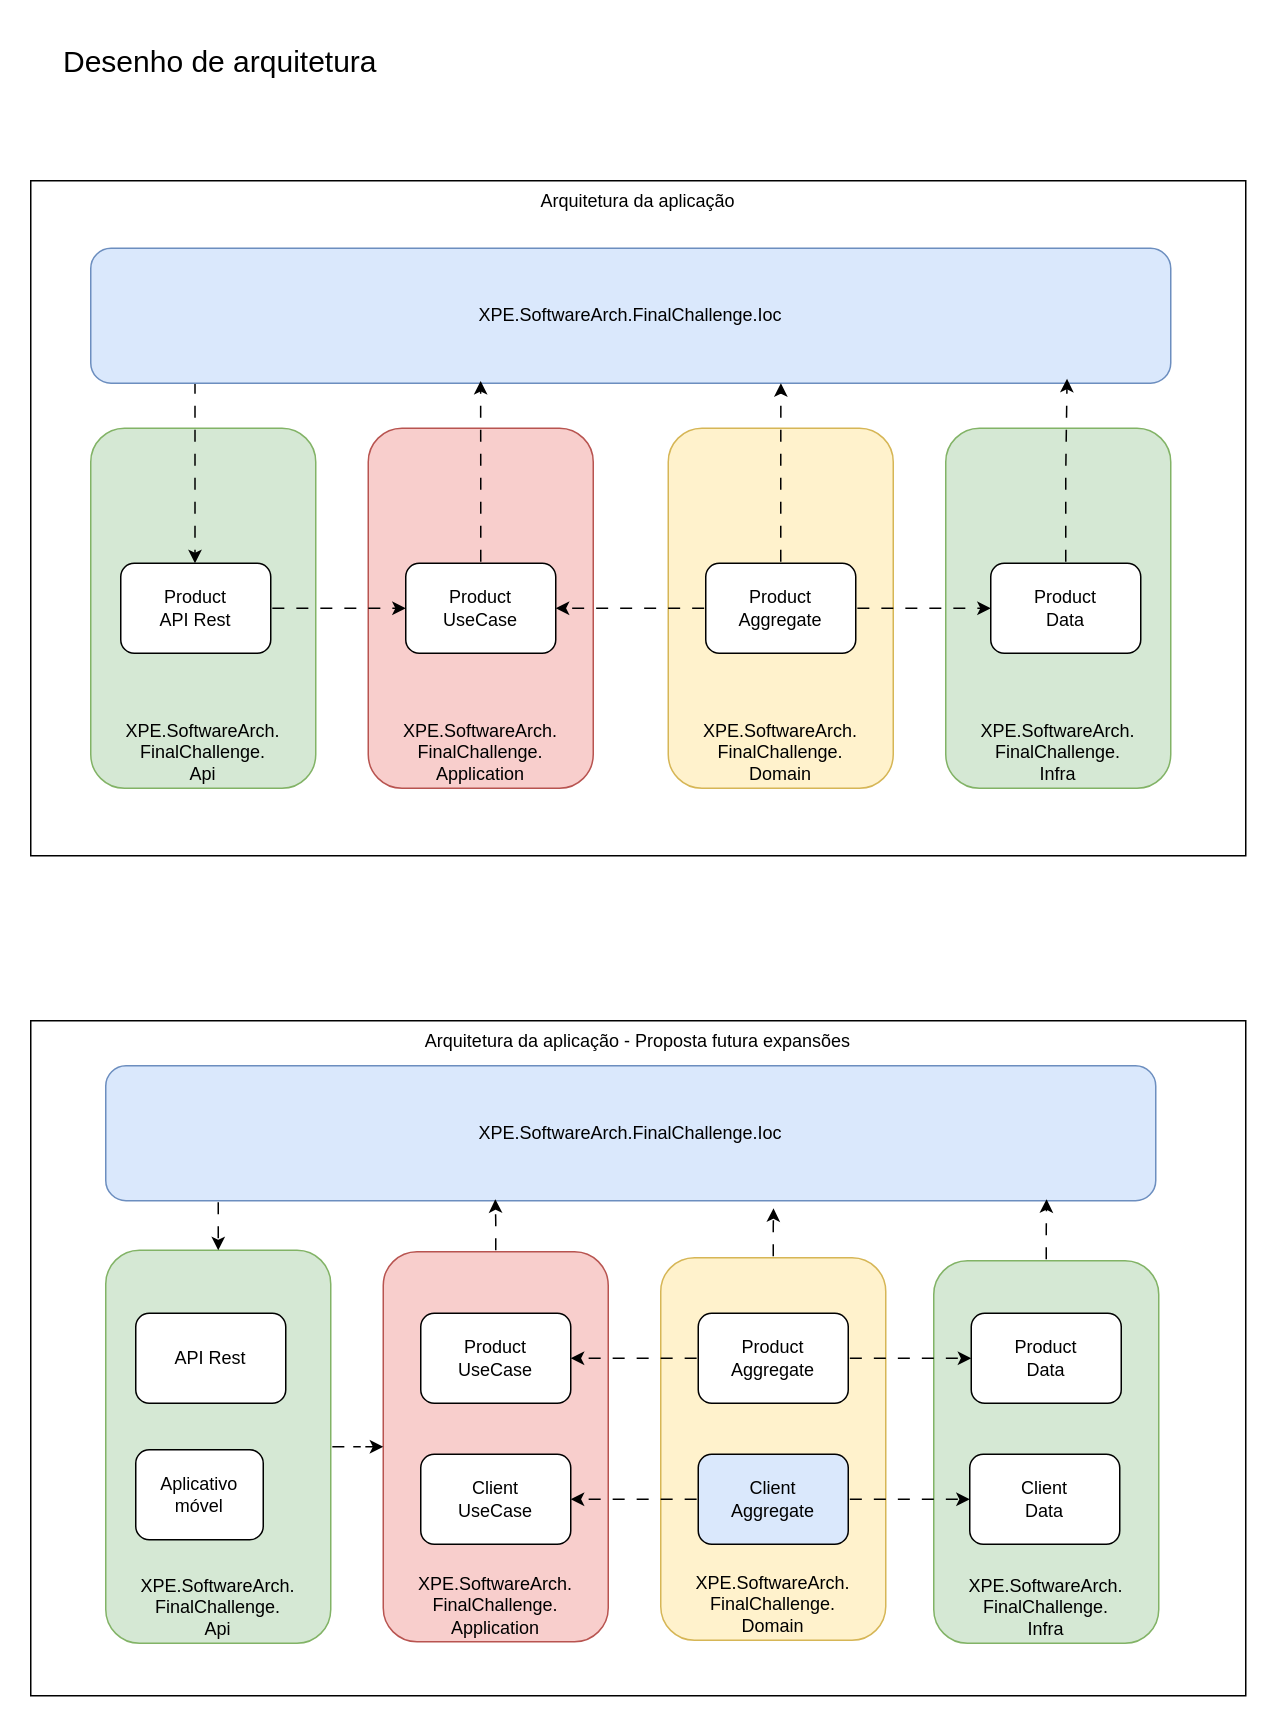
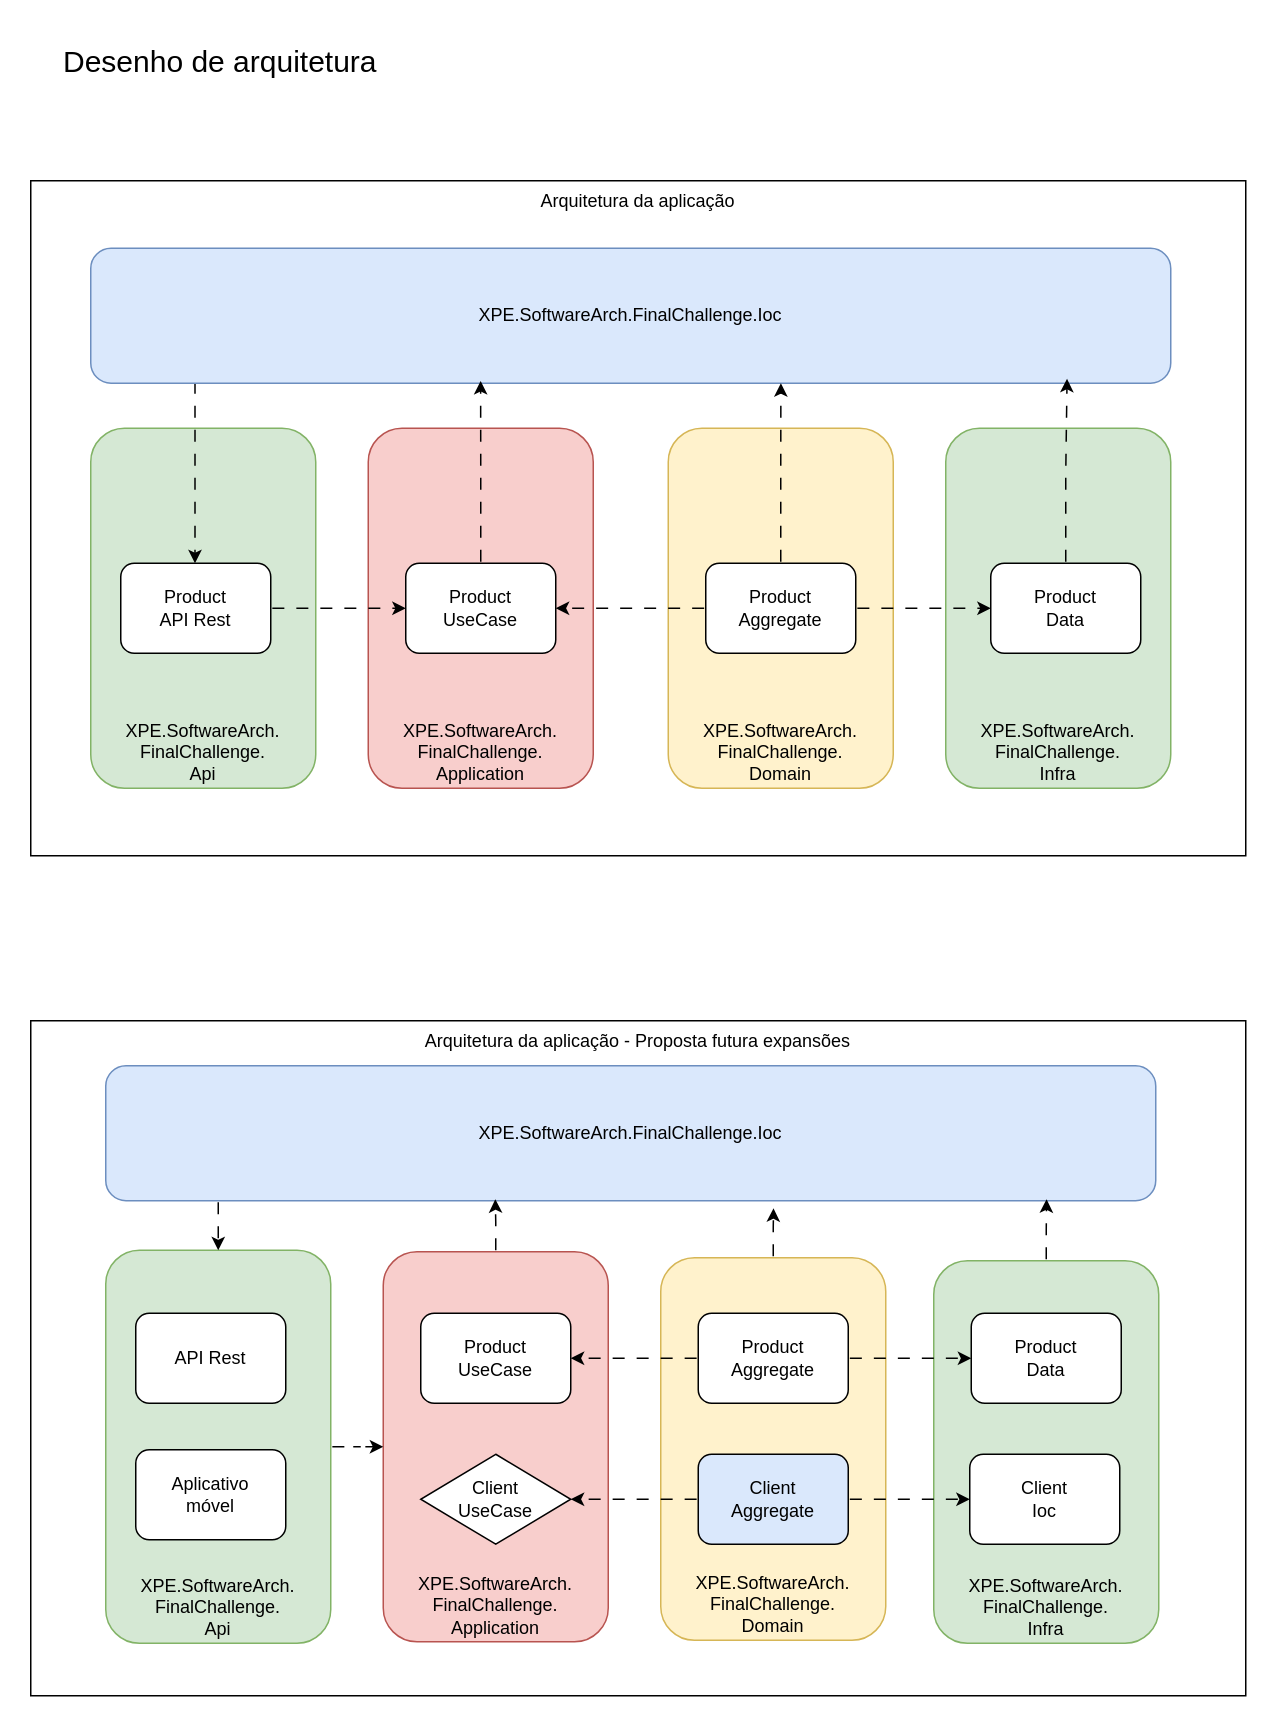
(200, 1495) -> (211, 1495)
(496, 1499) -> (496, 1499)
(1045, 1499) -> (1045, 1499)
